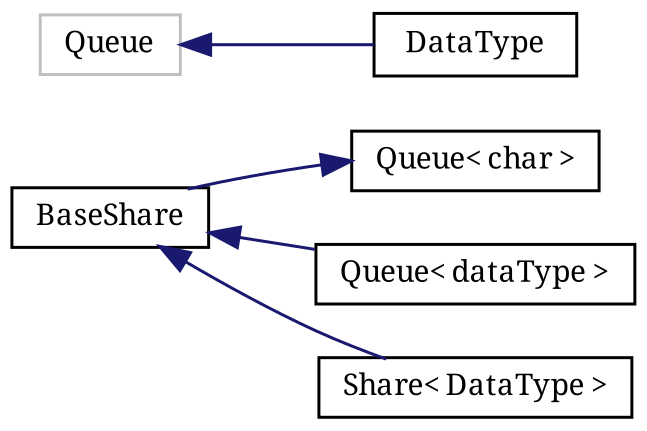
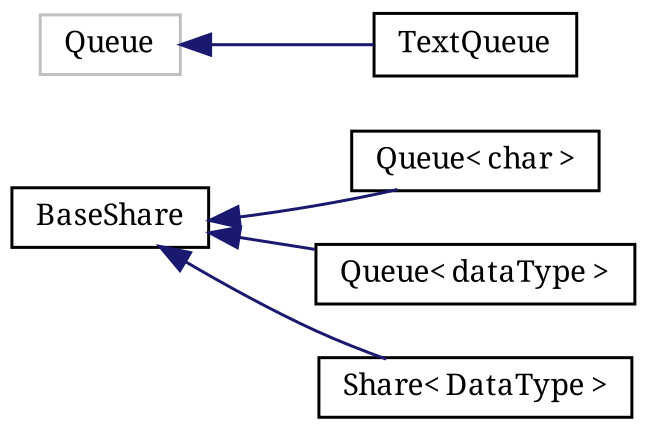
(475, 45) -> (475, 45)
(254, 176) -> (319, 205)
